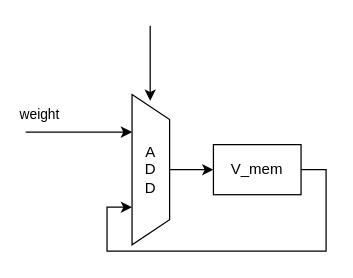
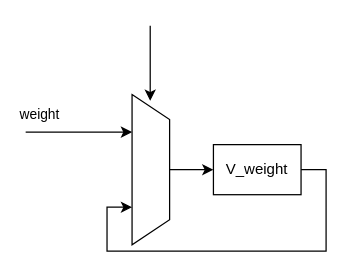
(151, 169) -> none
(257, 169) -> (257, 169)
